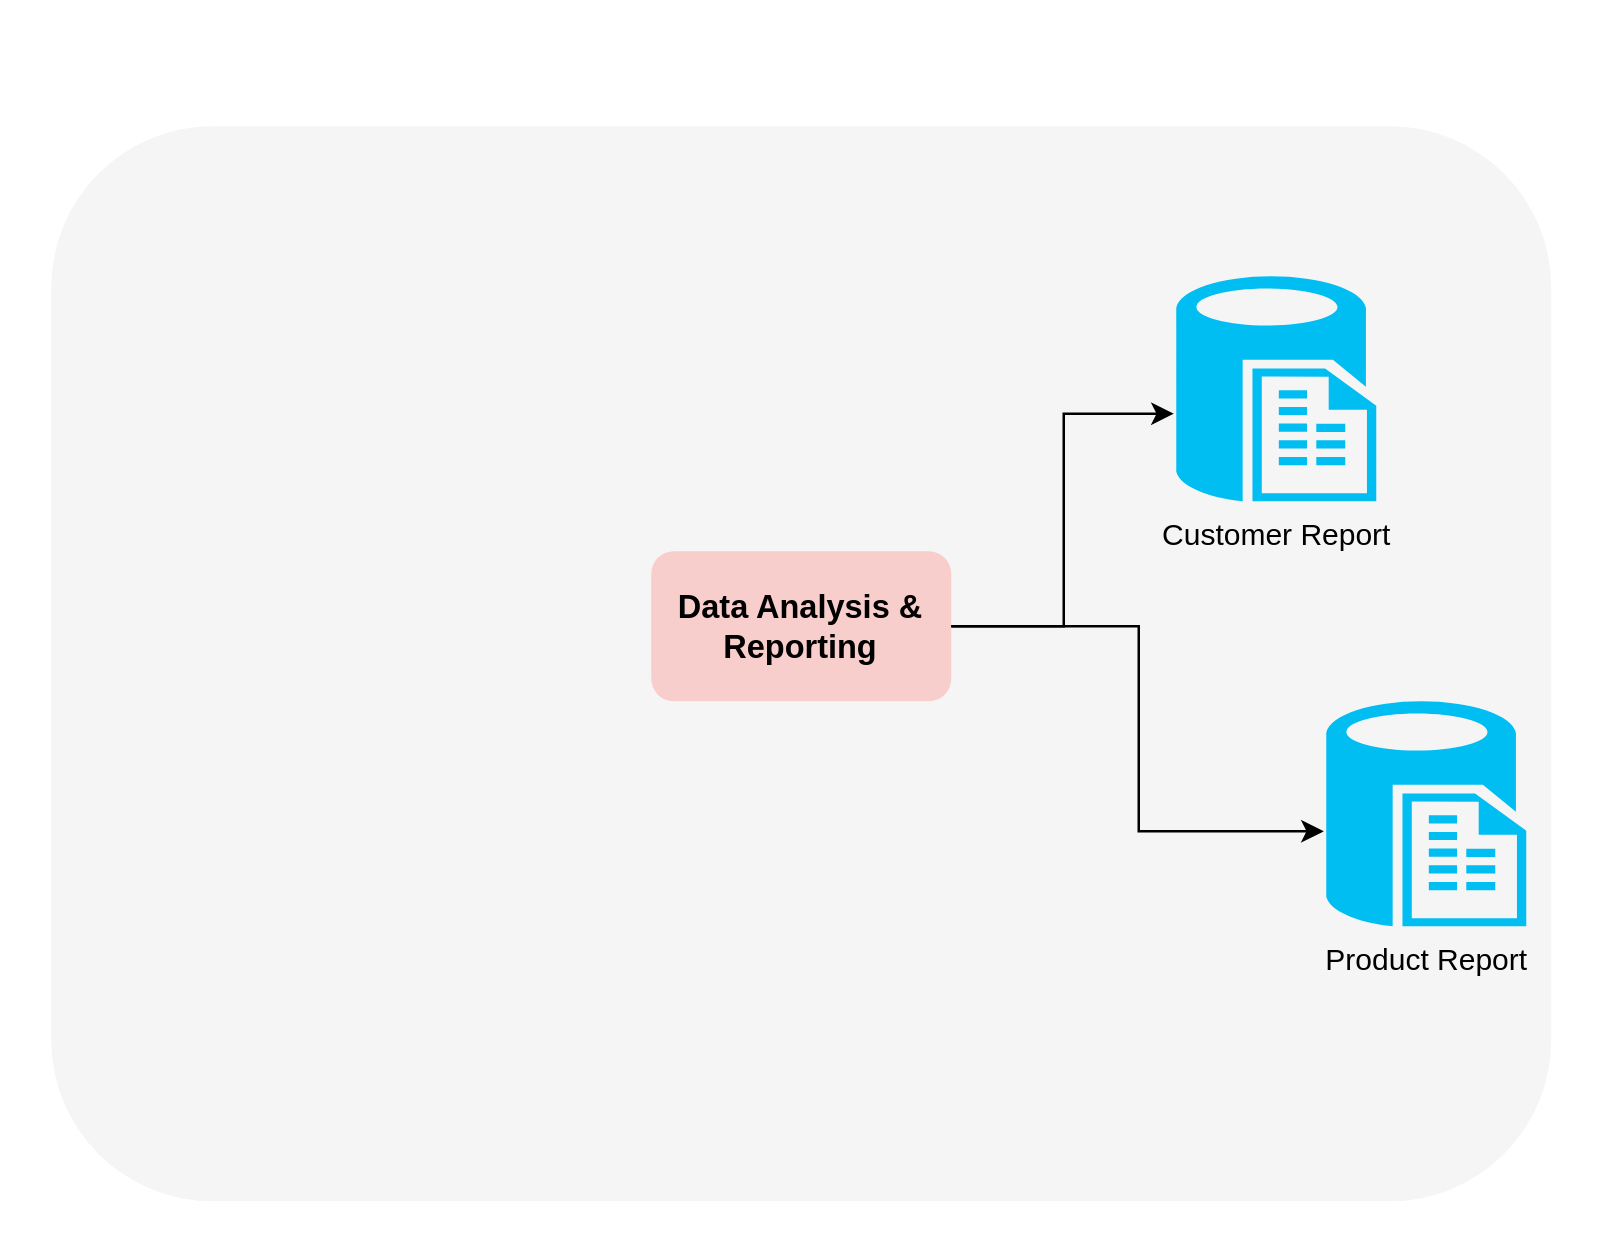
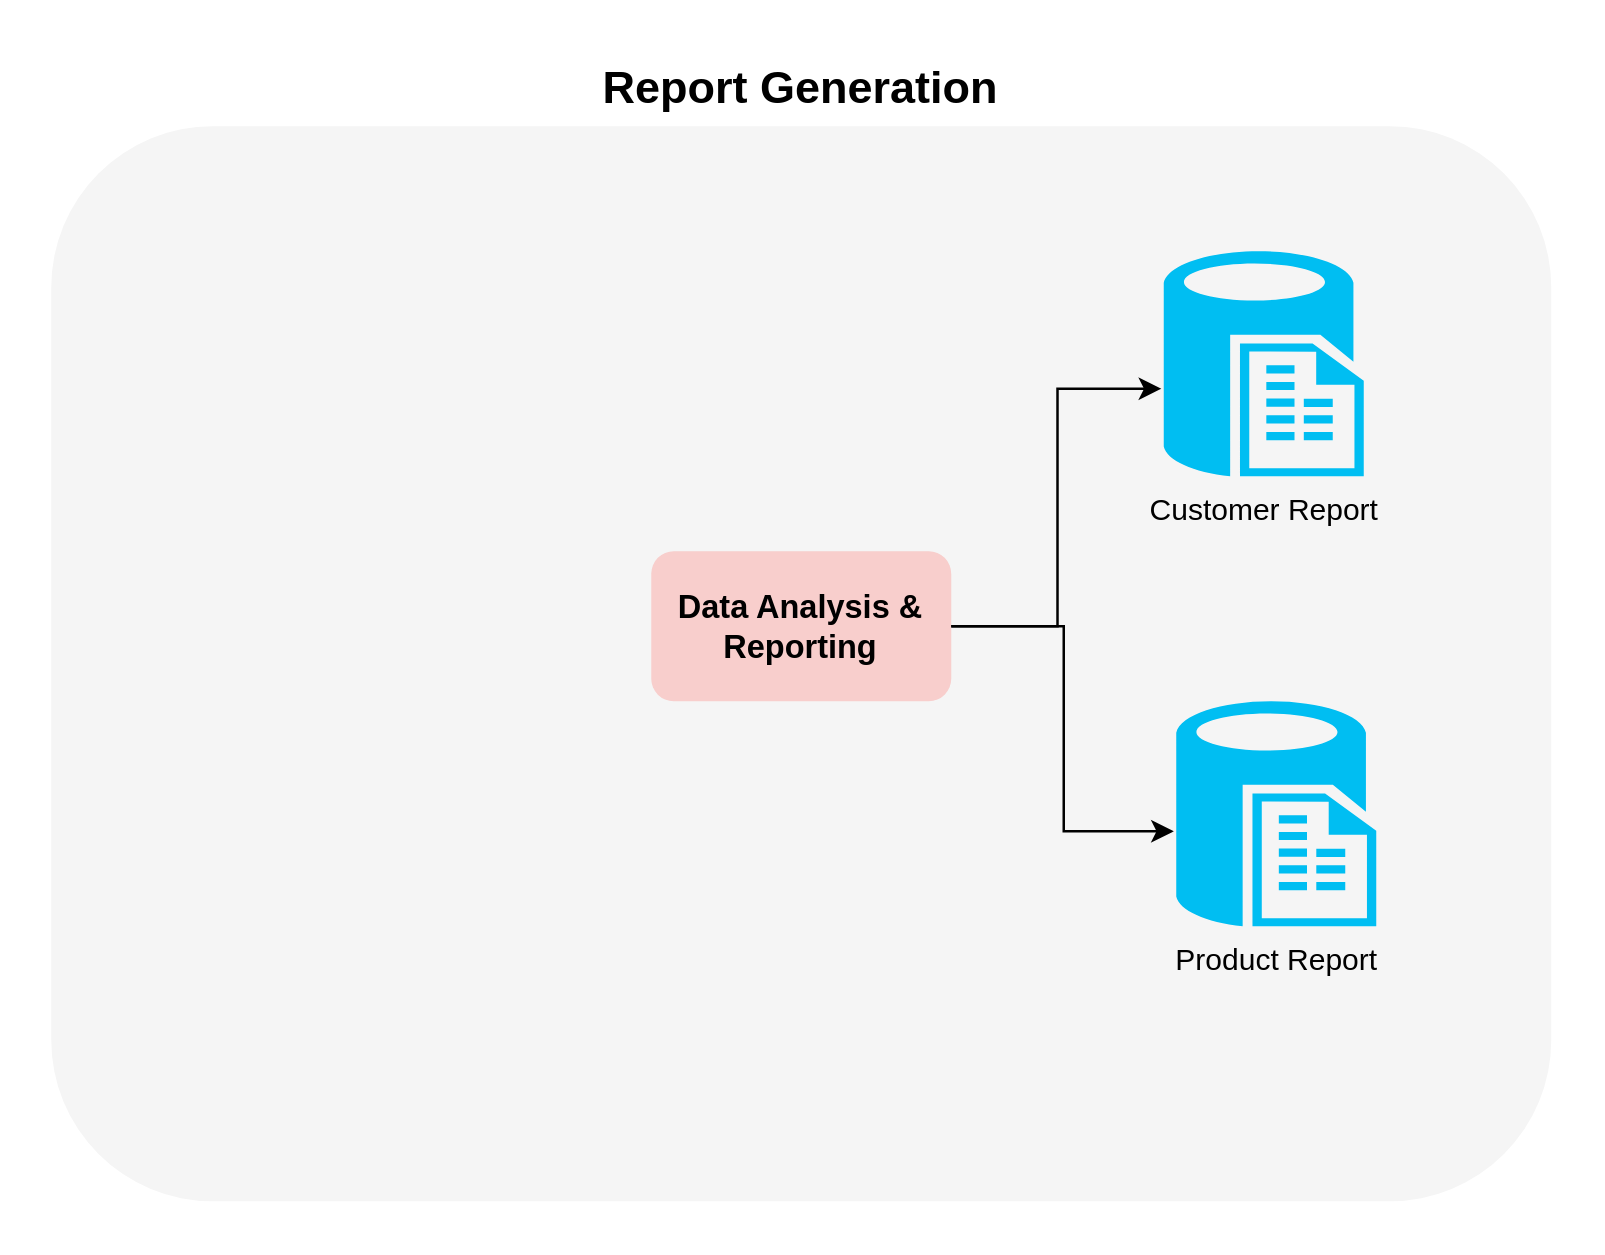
none -> (801, 89)
(1276, 389) -> (1264, 364)
(1426, 814) -> (1276, 814)
